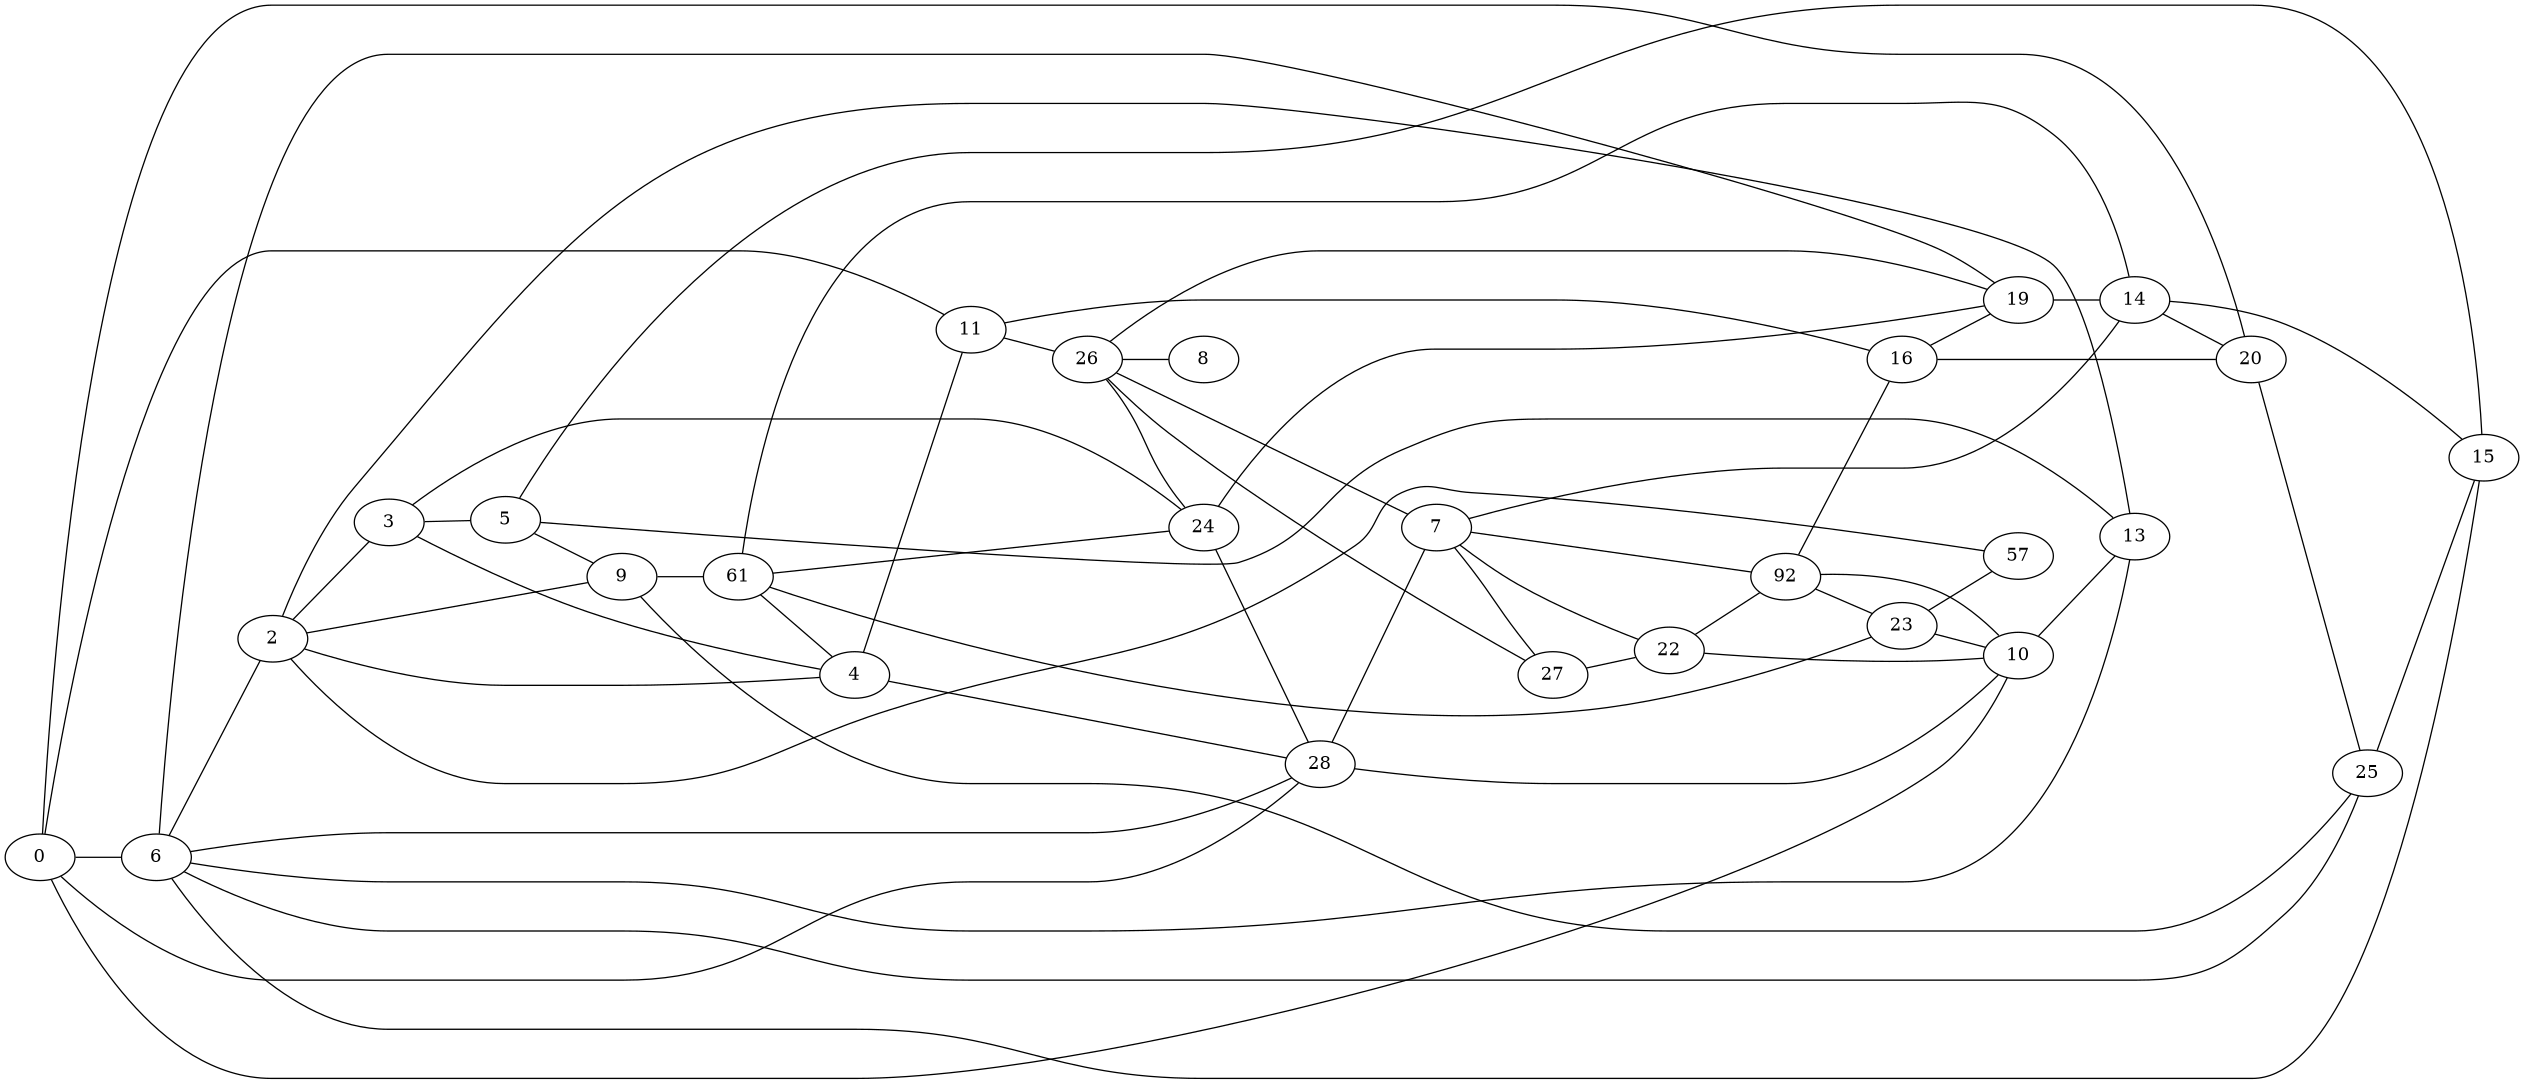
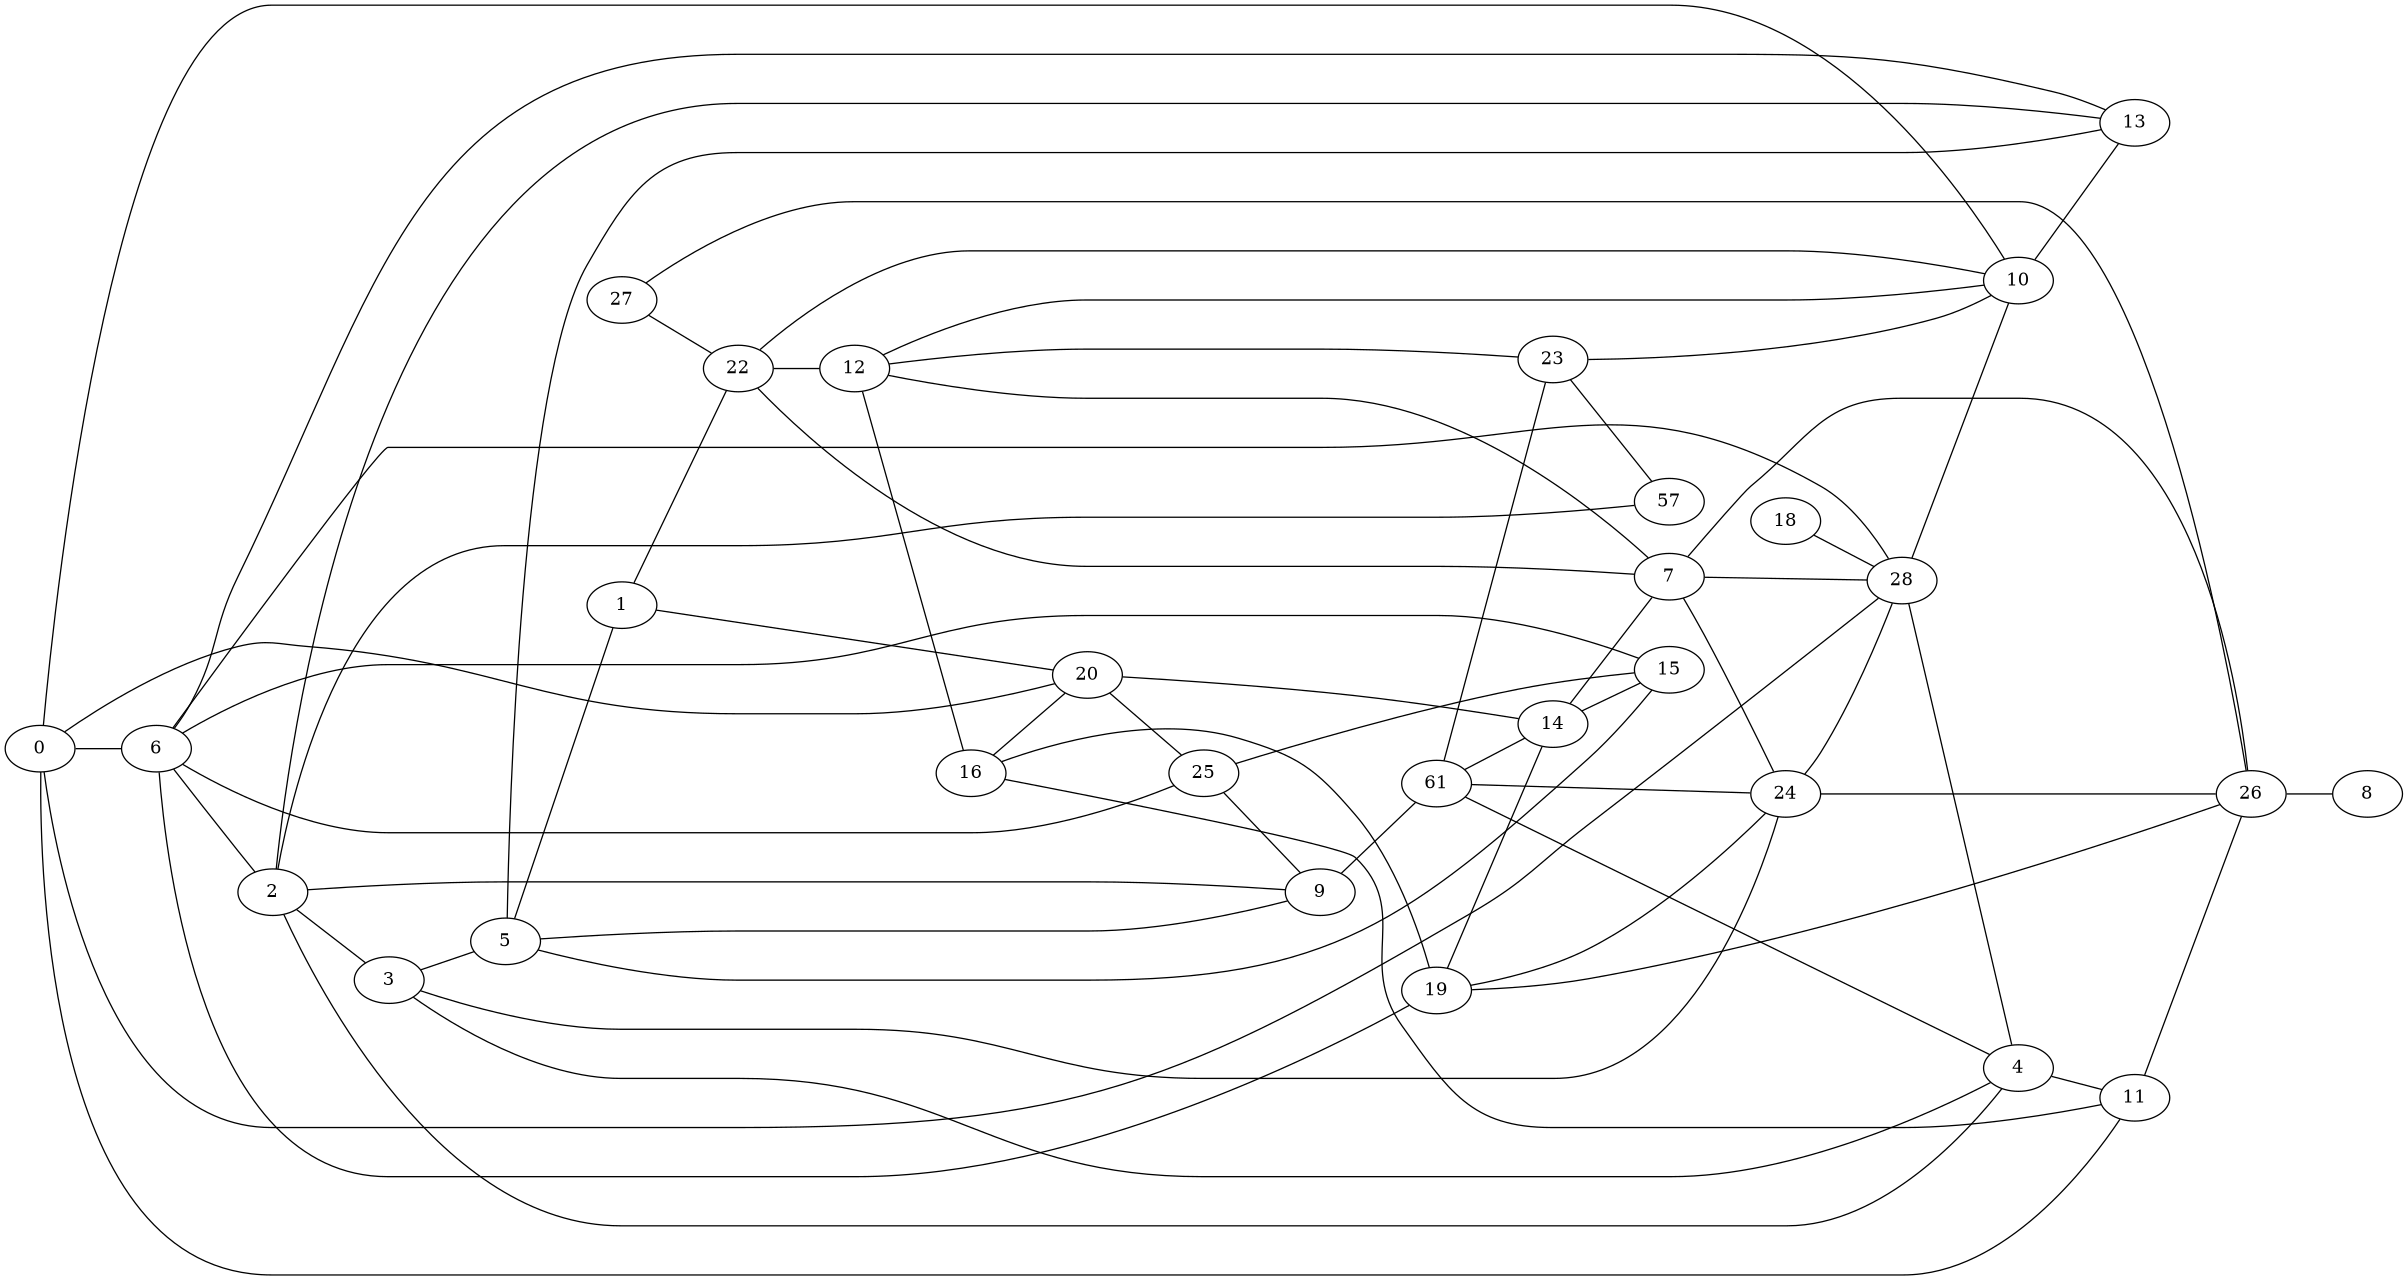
none -> (1786, 521)
(1786, 577) -> (855, 369)
(1495, 601) -> (1730, 684)
none -> (622, 605)
